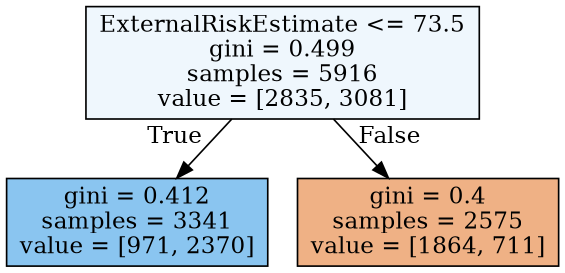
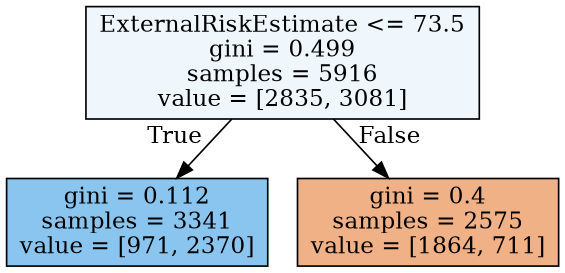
(137, 222) -> (137, 222)
